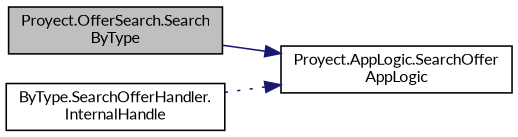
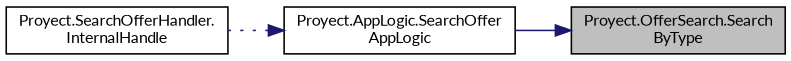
(244, 48) -> (535, 30)
(116, 107) -> (117, 30)
